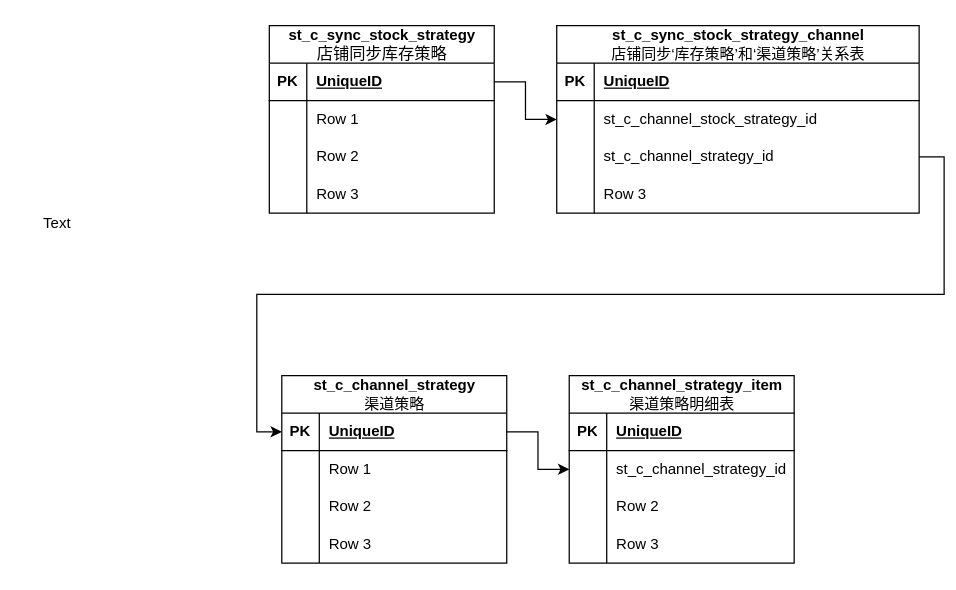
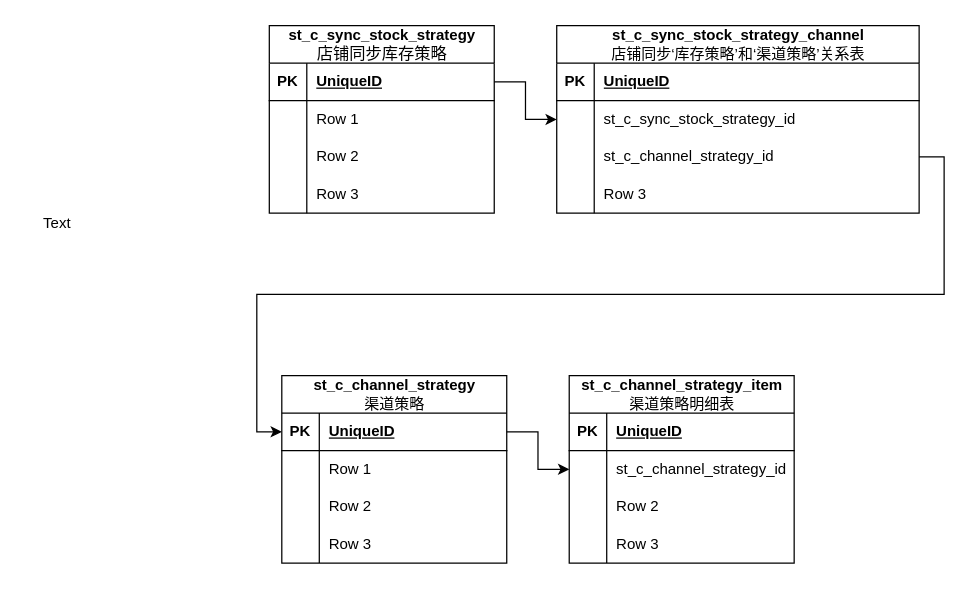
(726, 119) -> (716, 119)
